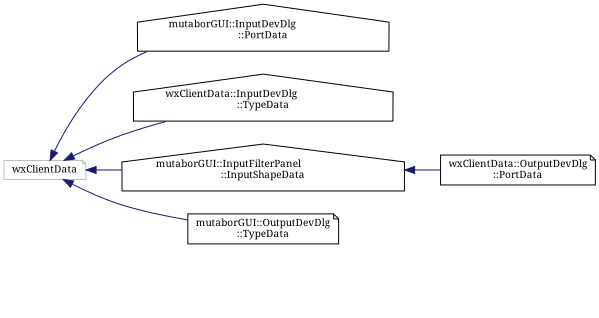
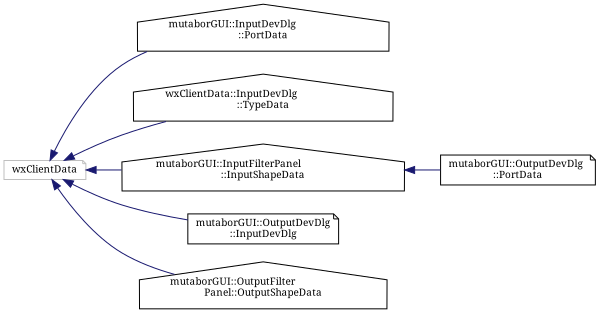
(518, 170) -> (518, 170)
(263, 229) -> (263, 229)
none -> (263, 288)
